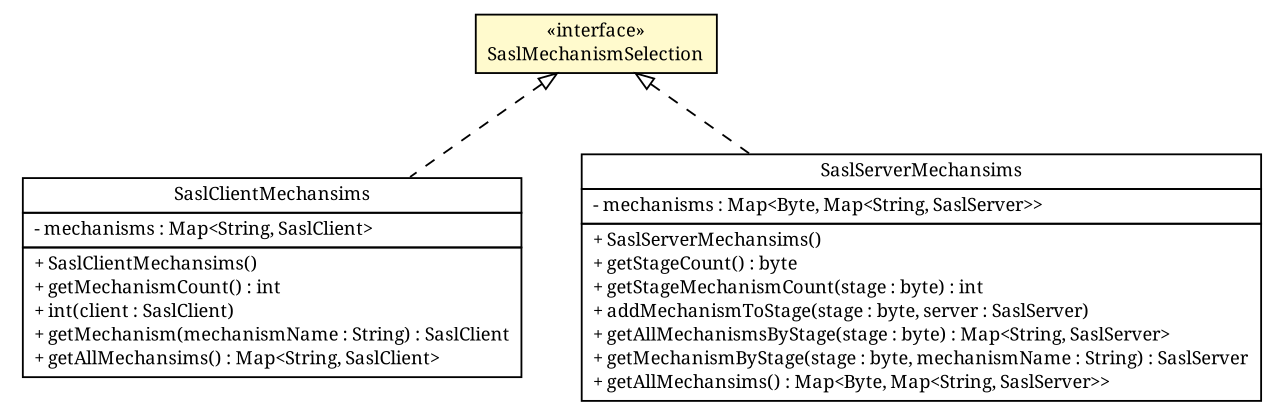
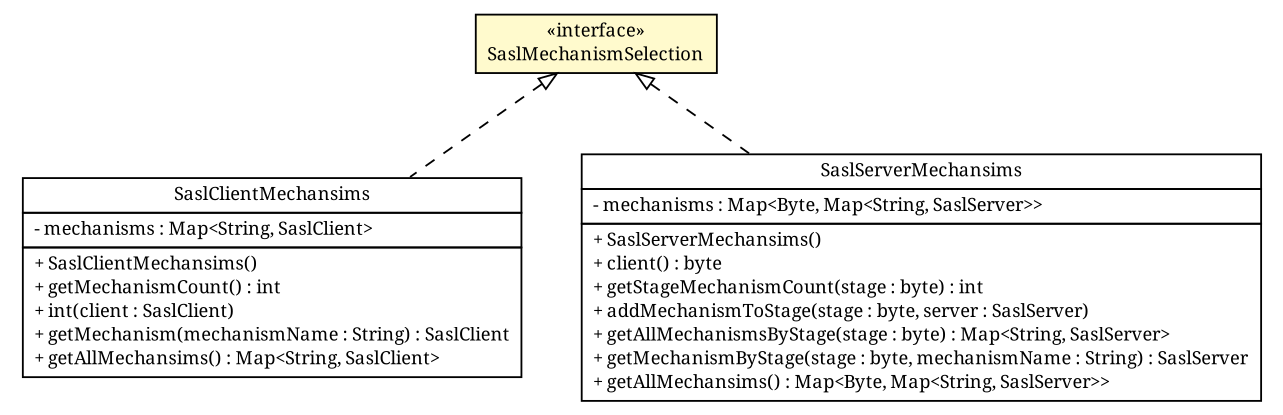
(696, 264) -> (658, 264)
